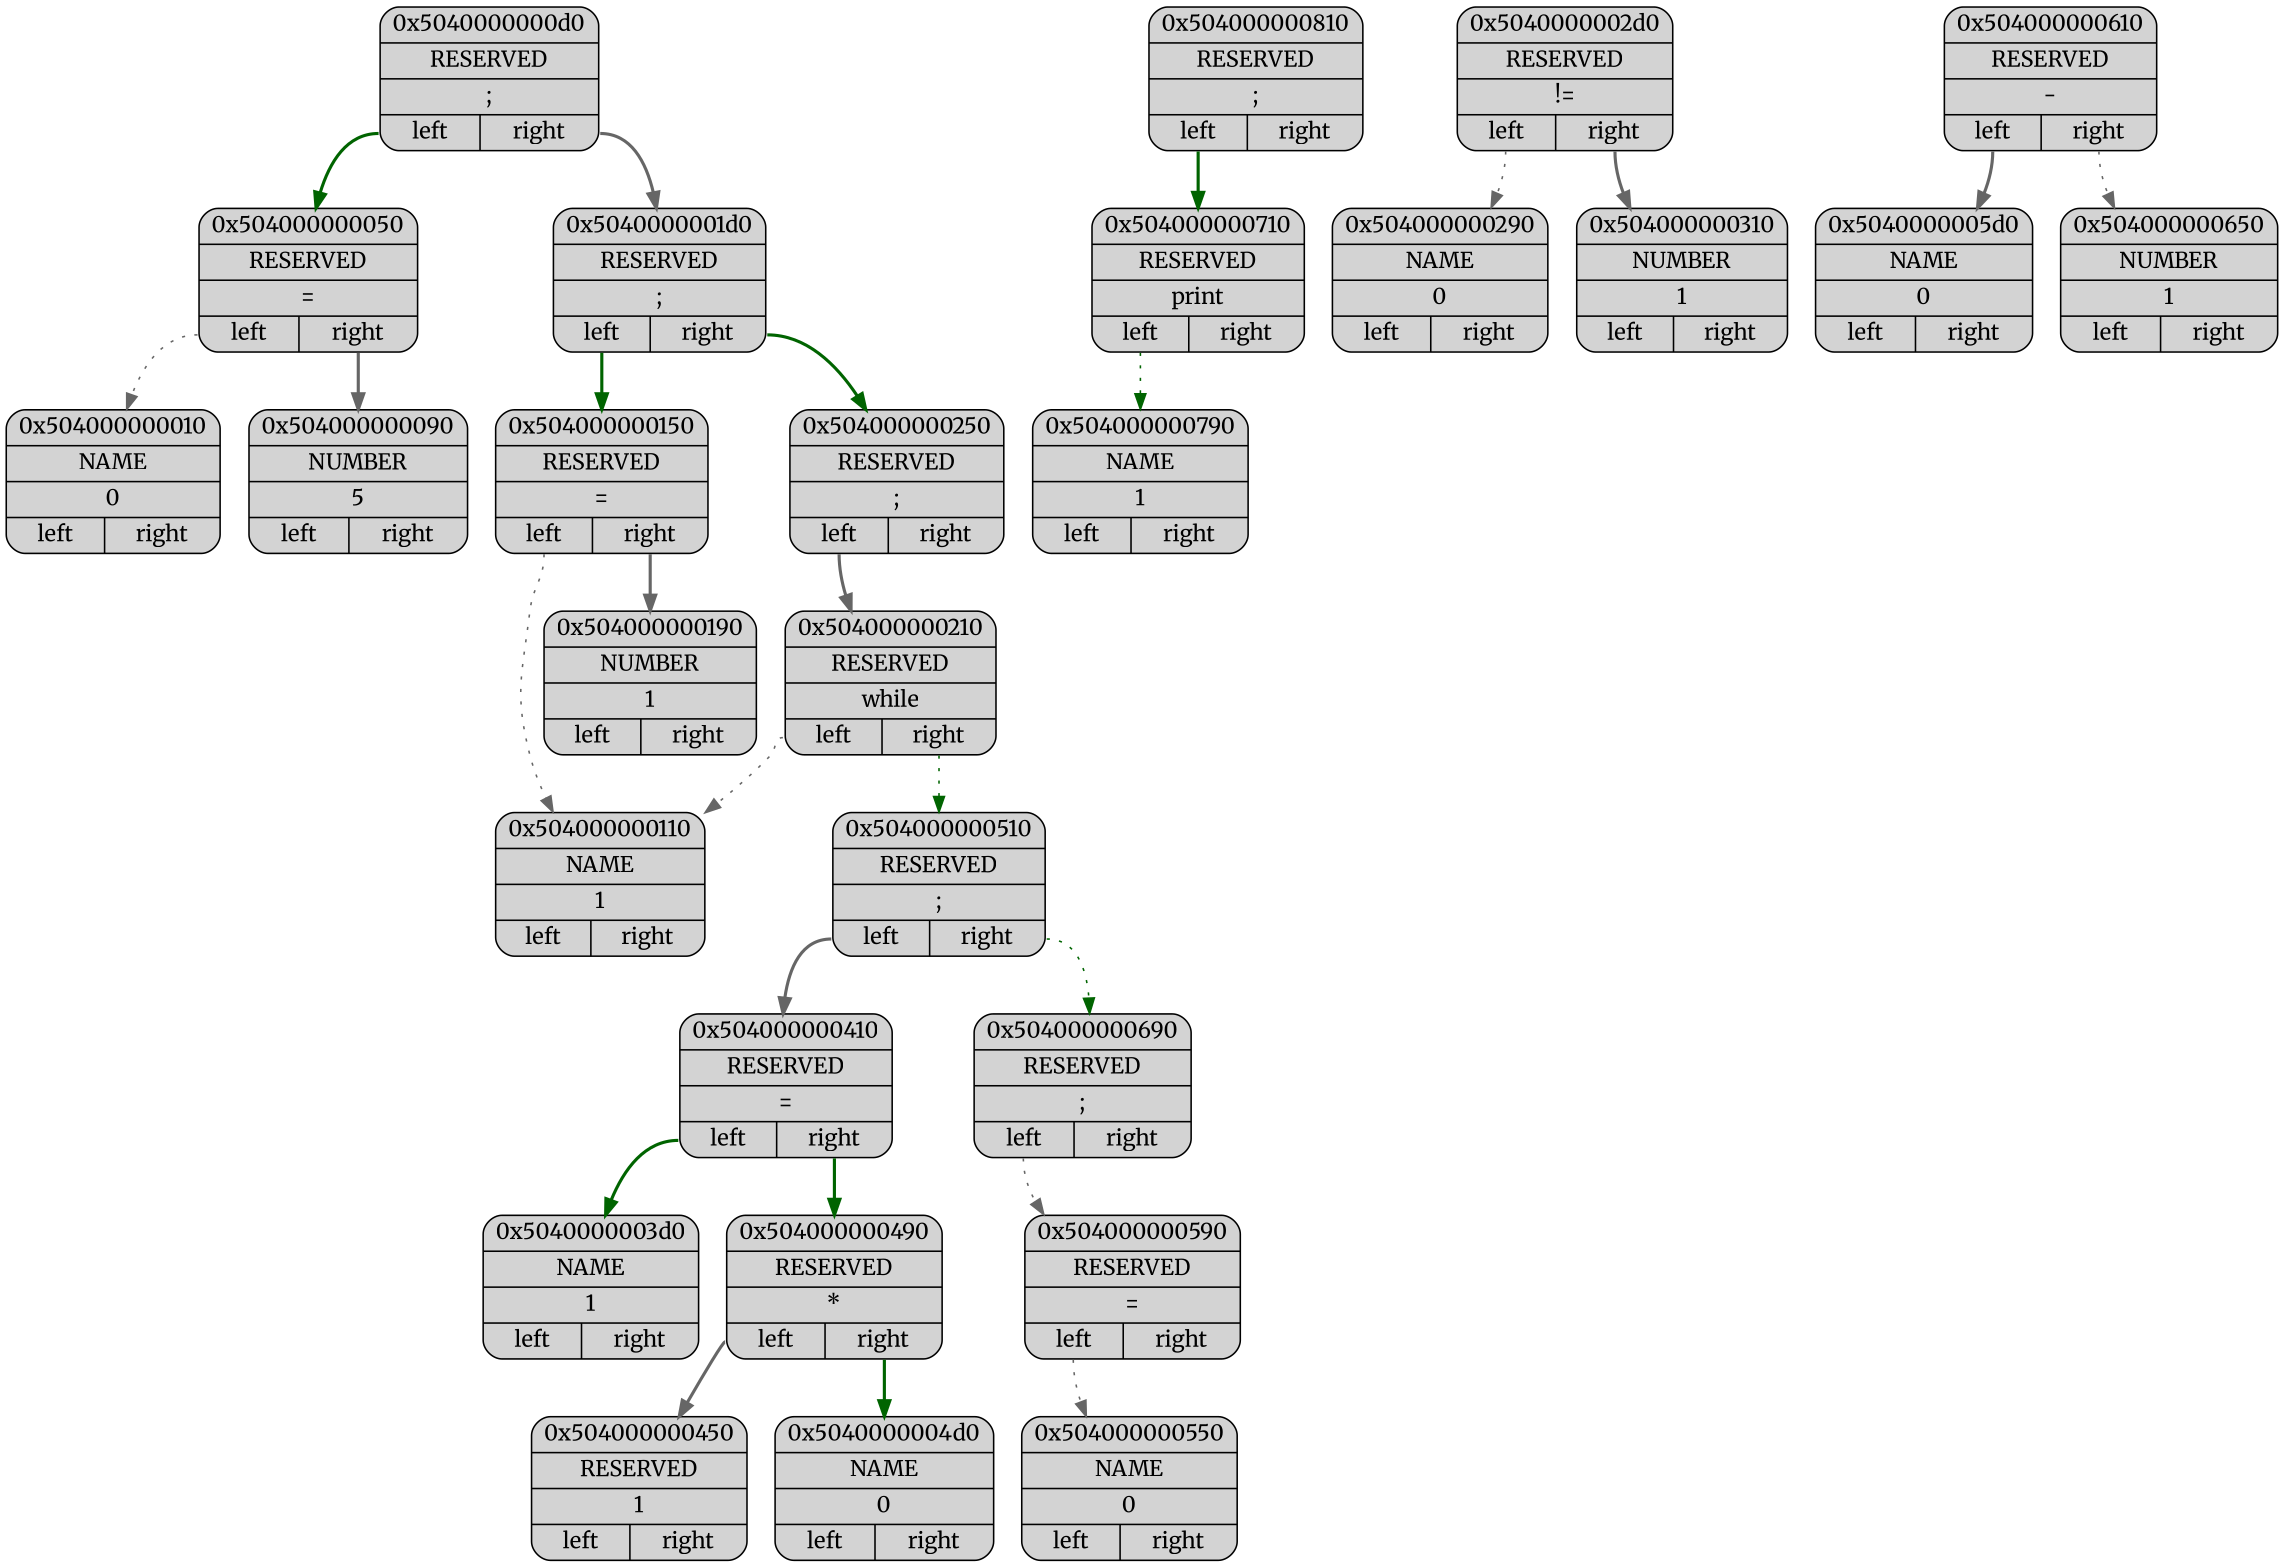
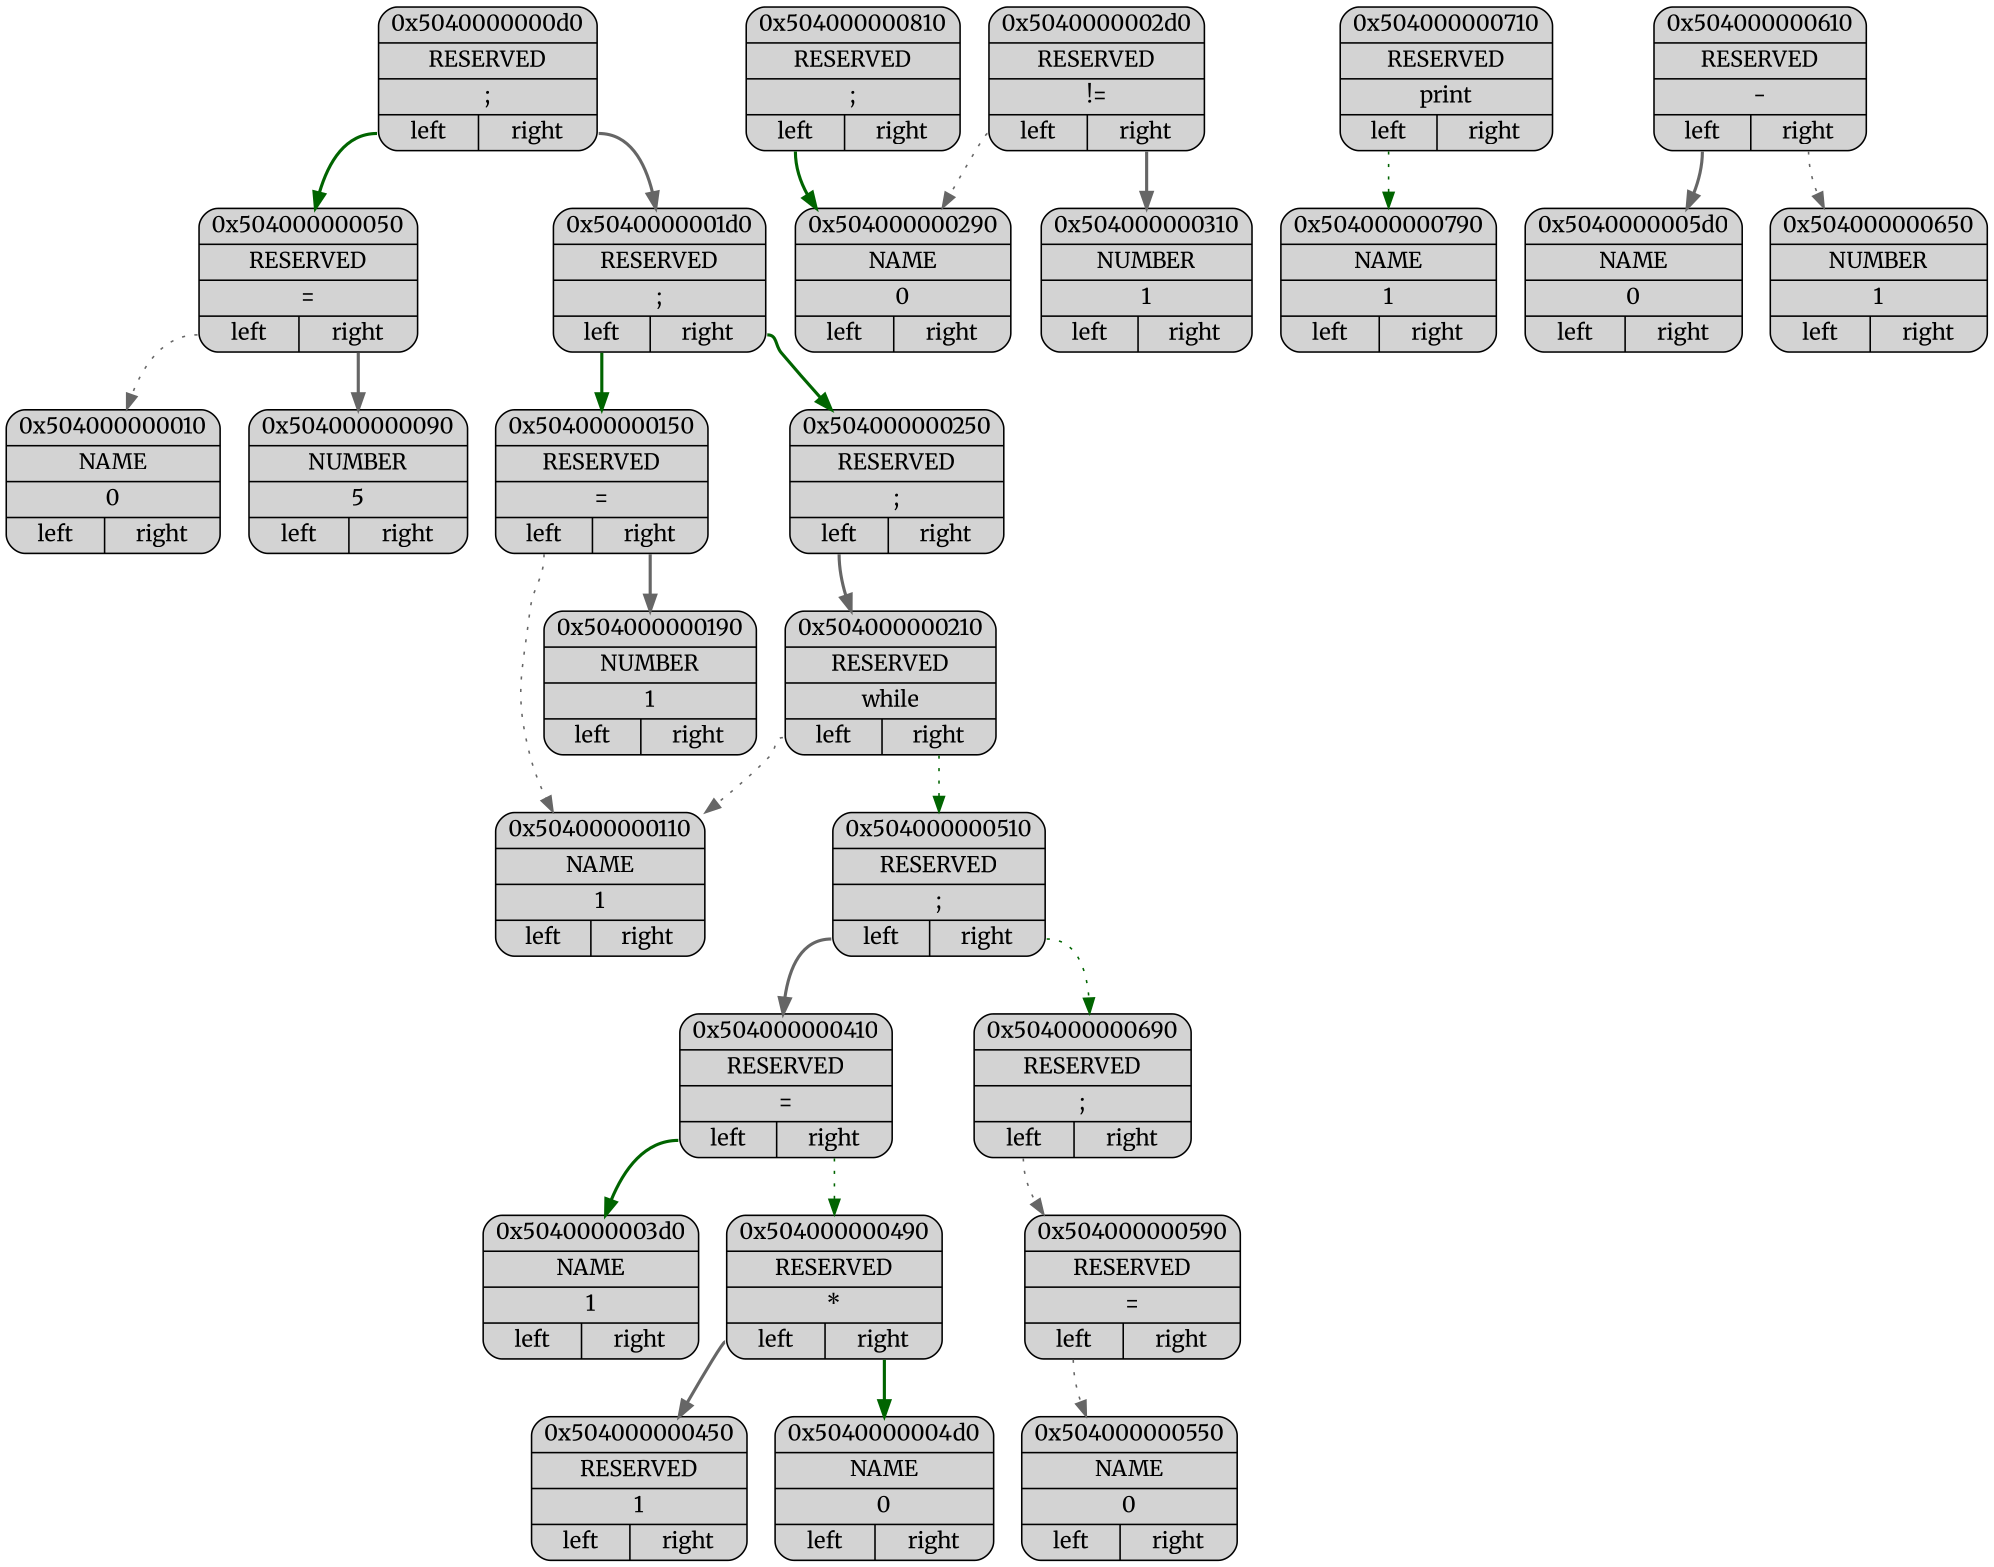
(1198, 172) -> (799, 174)
(834, 1179) -> (834, 1179)
